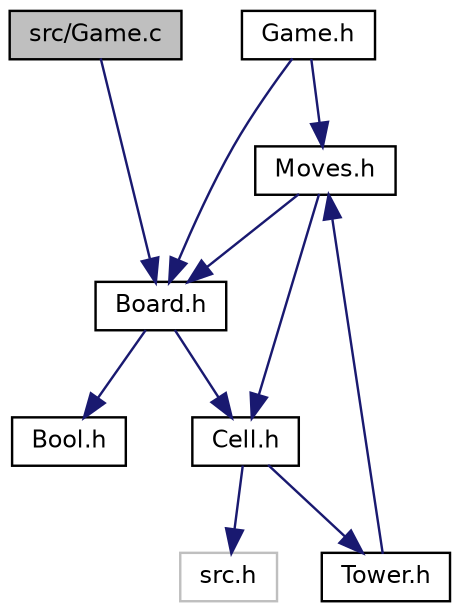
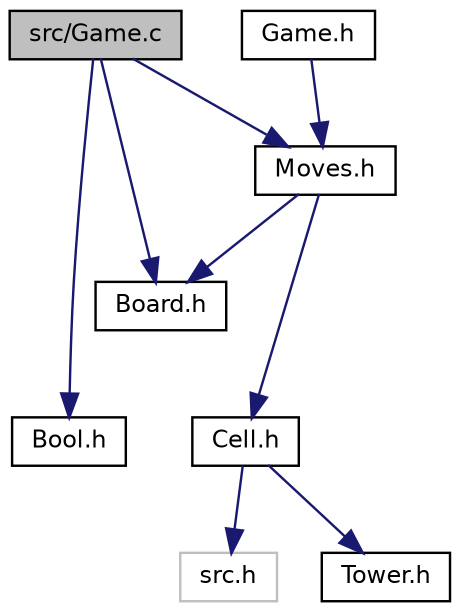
(229, 155) -> none
(122, 364) -> (78, 226)
(197, 364) -> none
(358, 387) -> (200, 97)
